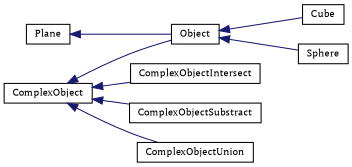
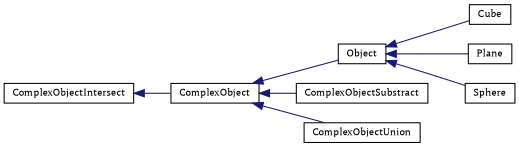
(126, 34) -> (432, 54)
(117, 84) -> (158, 93)
